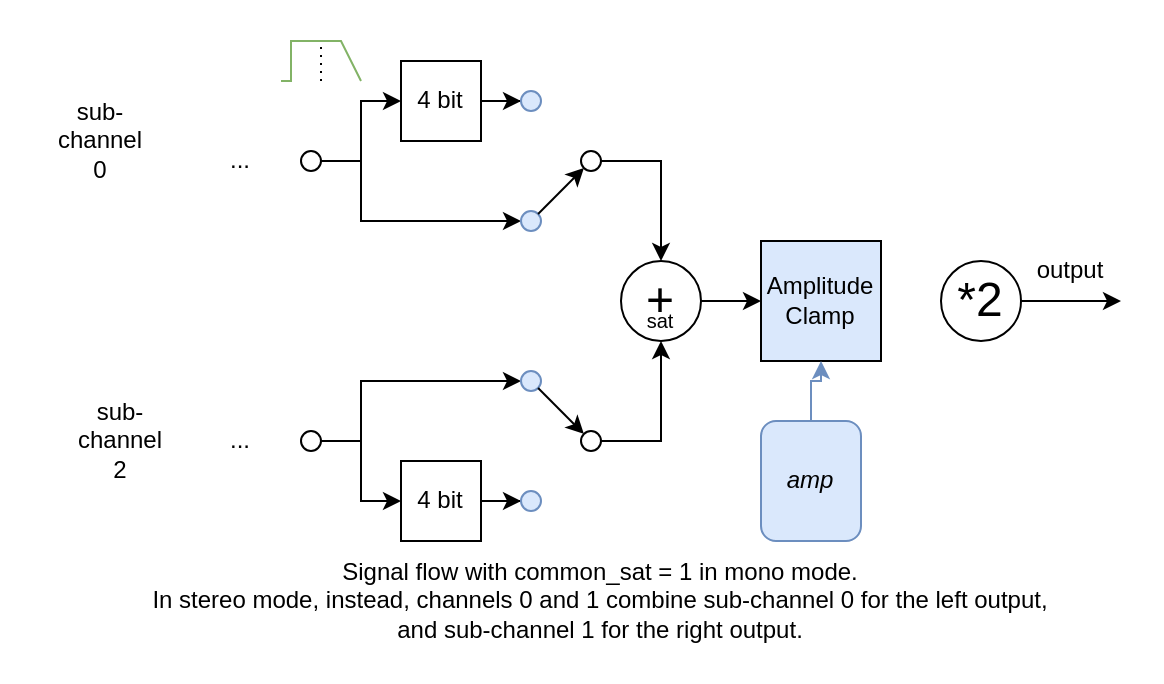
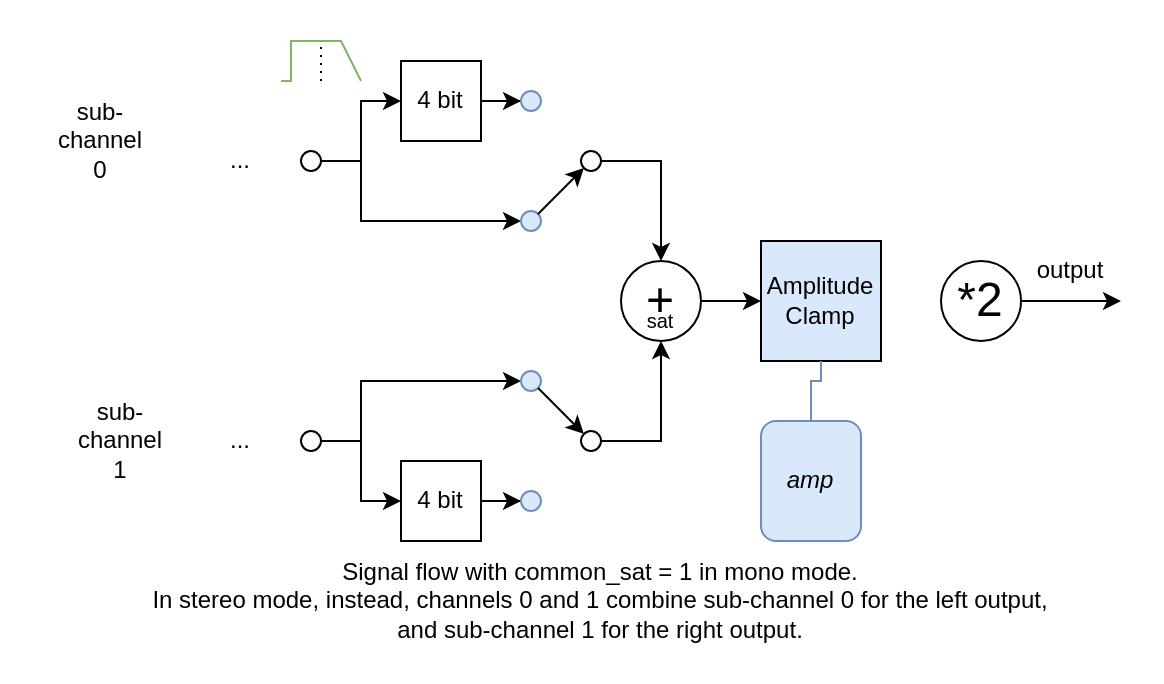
(821, 376) -> (821, 369)
(121, 441) -> (121, 441)
